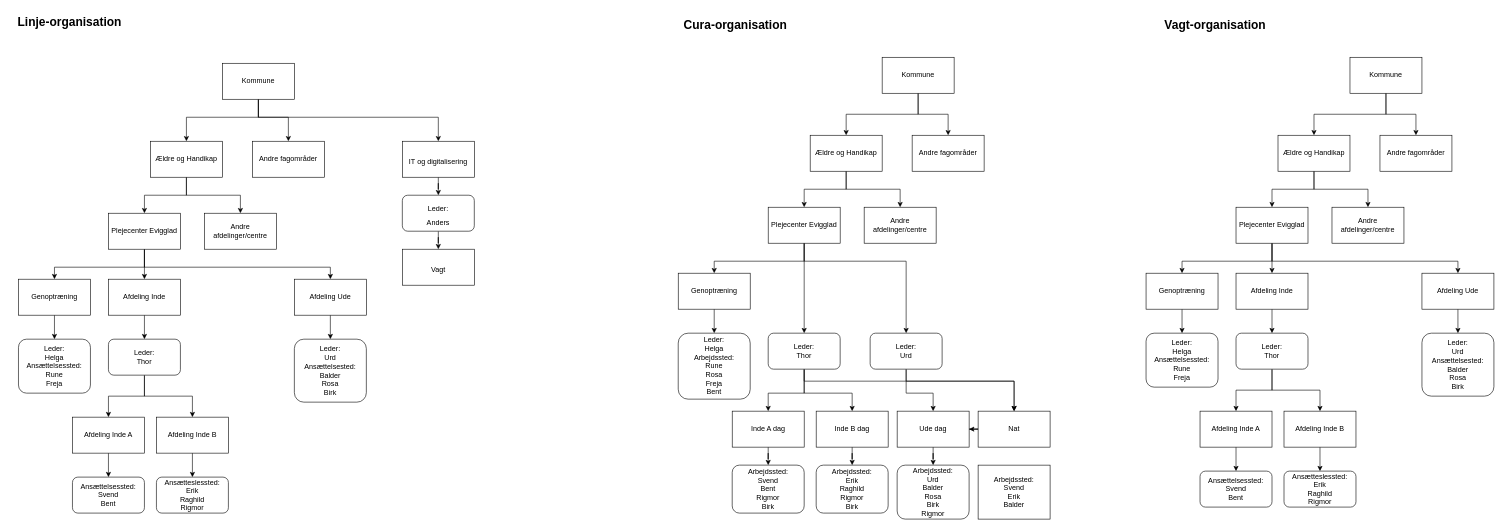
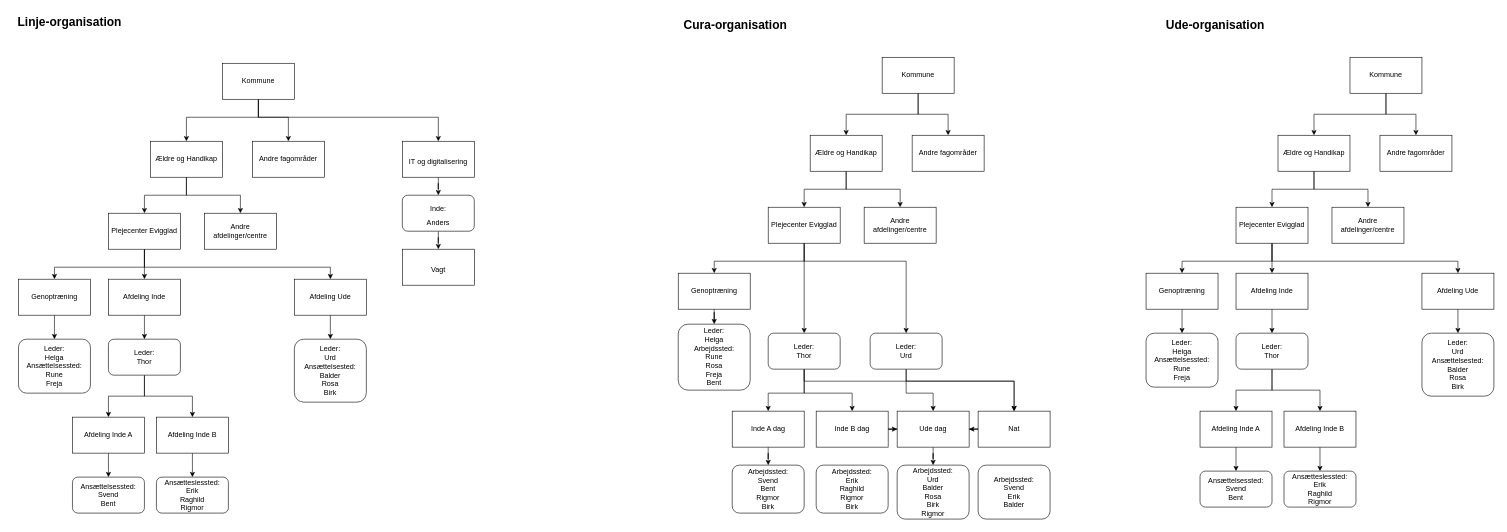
(1216, 24) -> (1216, 24)
(438, 213) -> (438, 213)
(714, 366) -> (714, 357)
(852, 456) -> (895, 429)
(1014, 492) -> (1014, 492)
